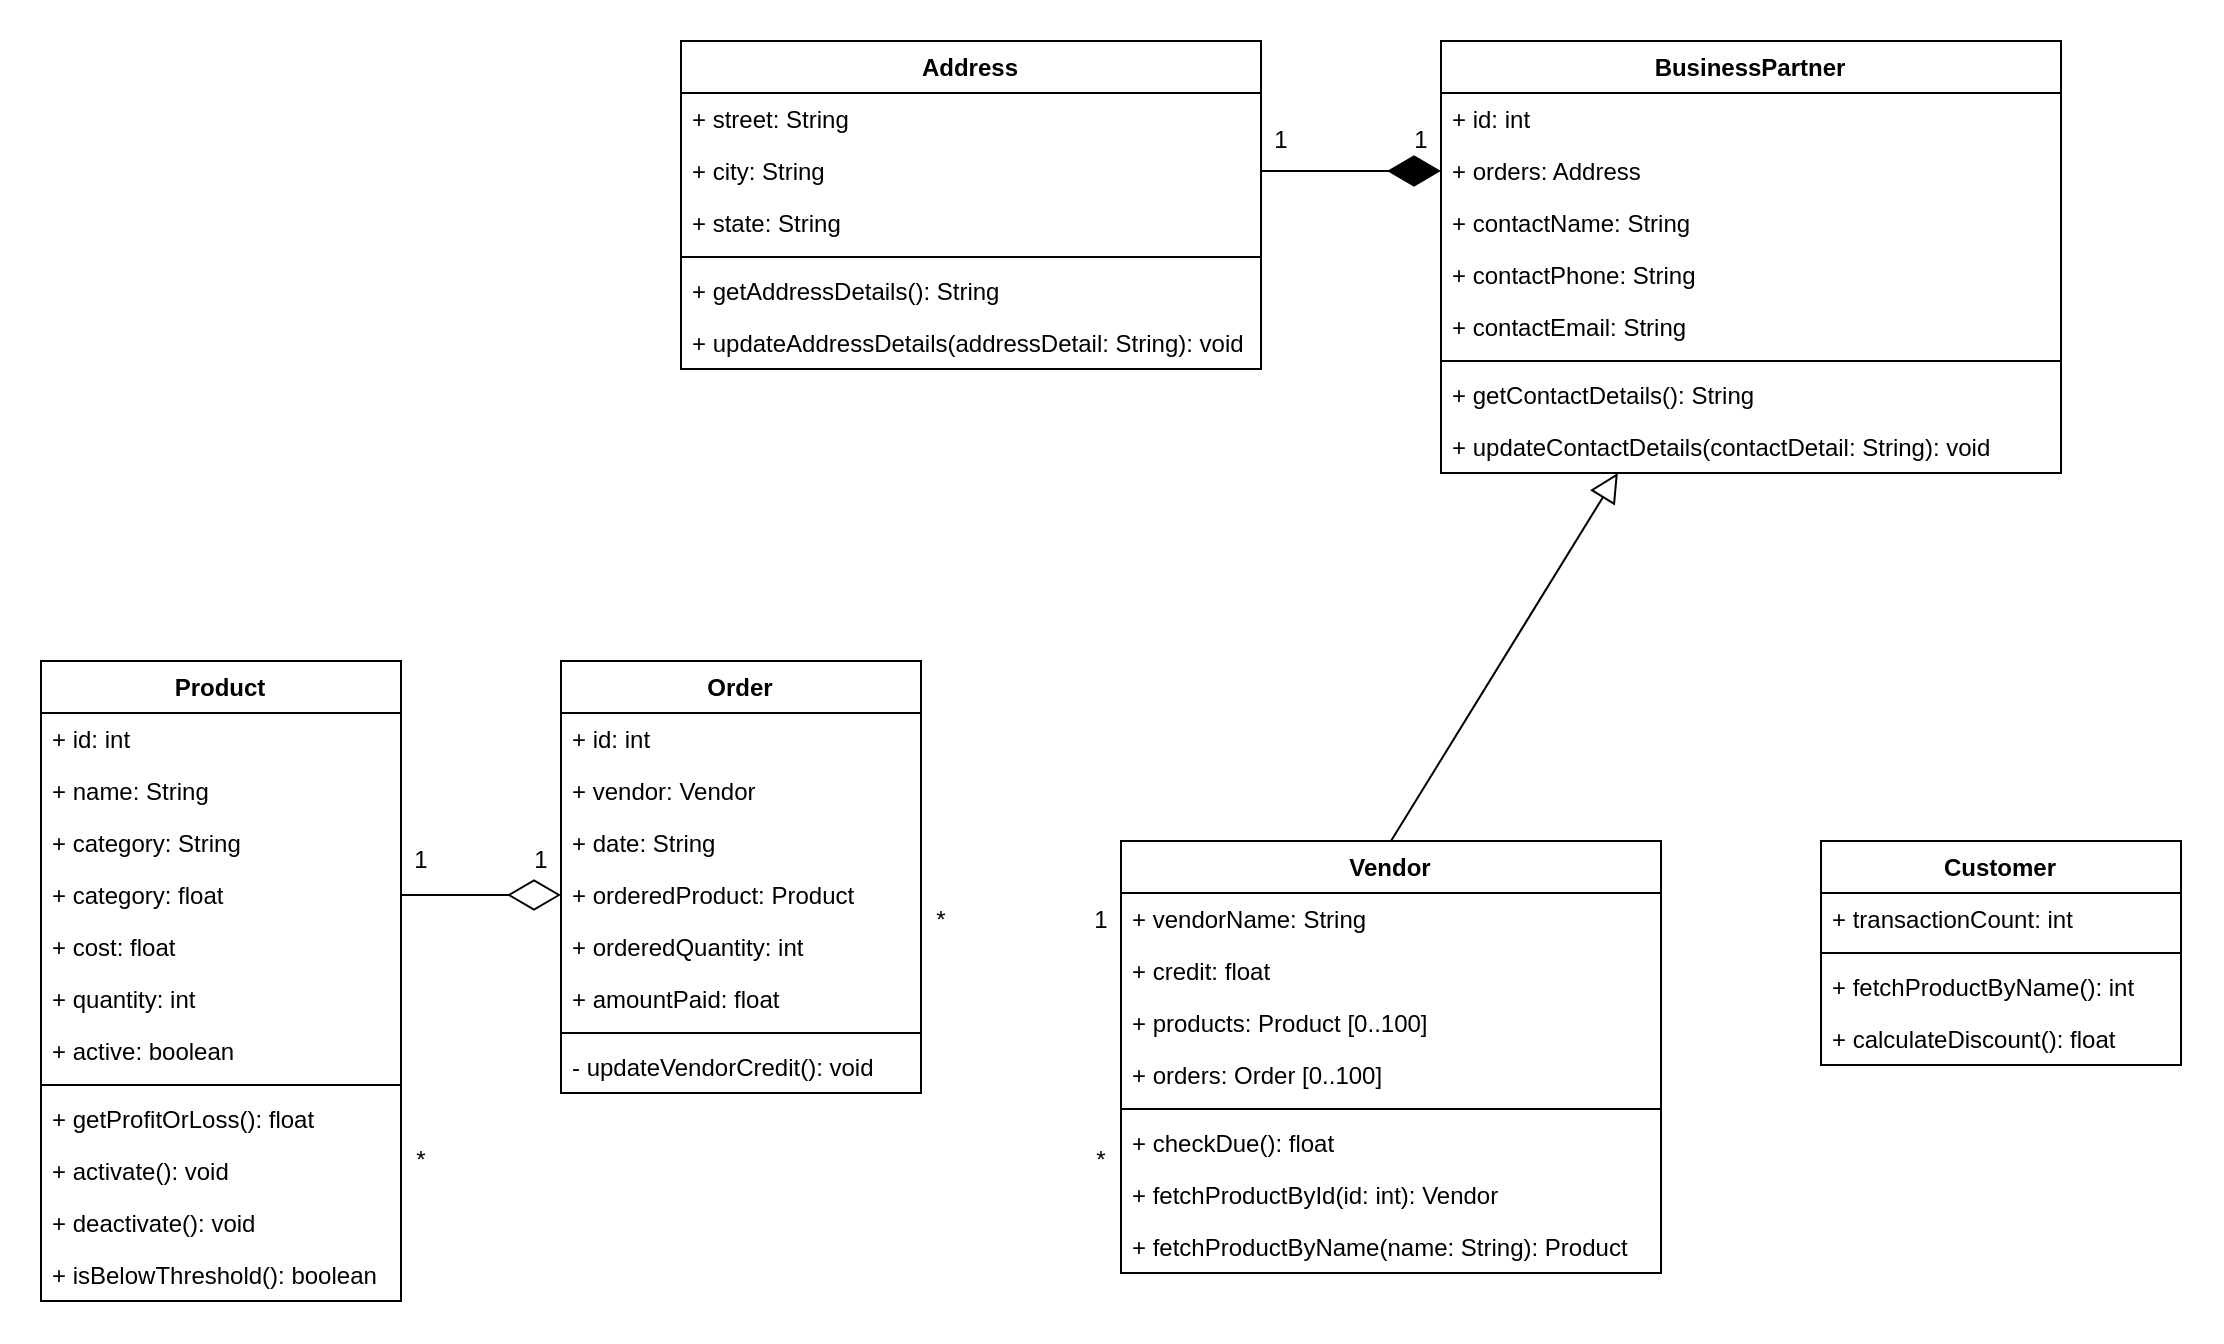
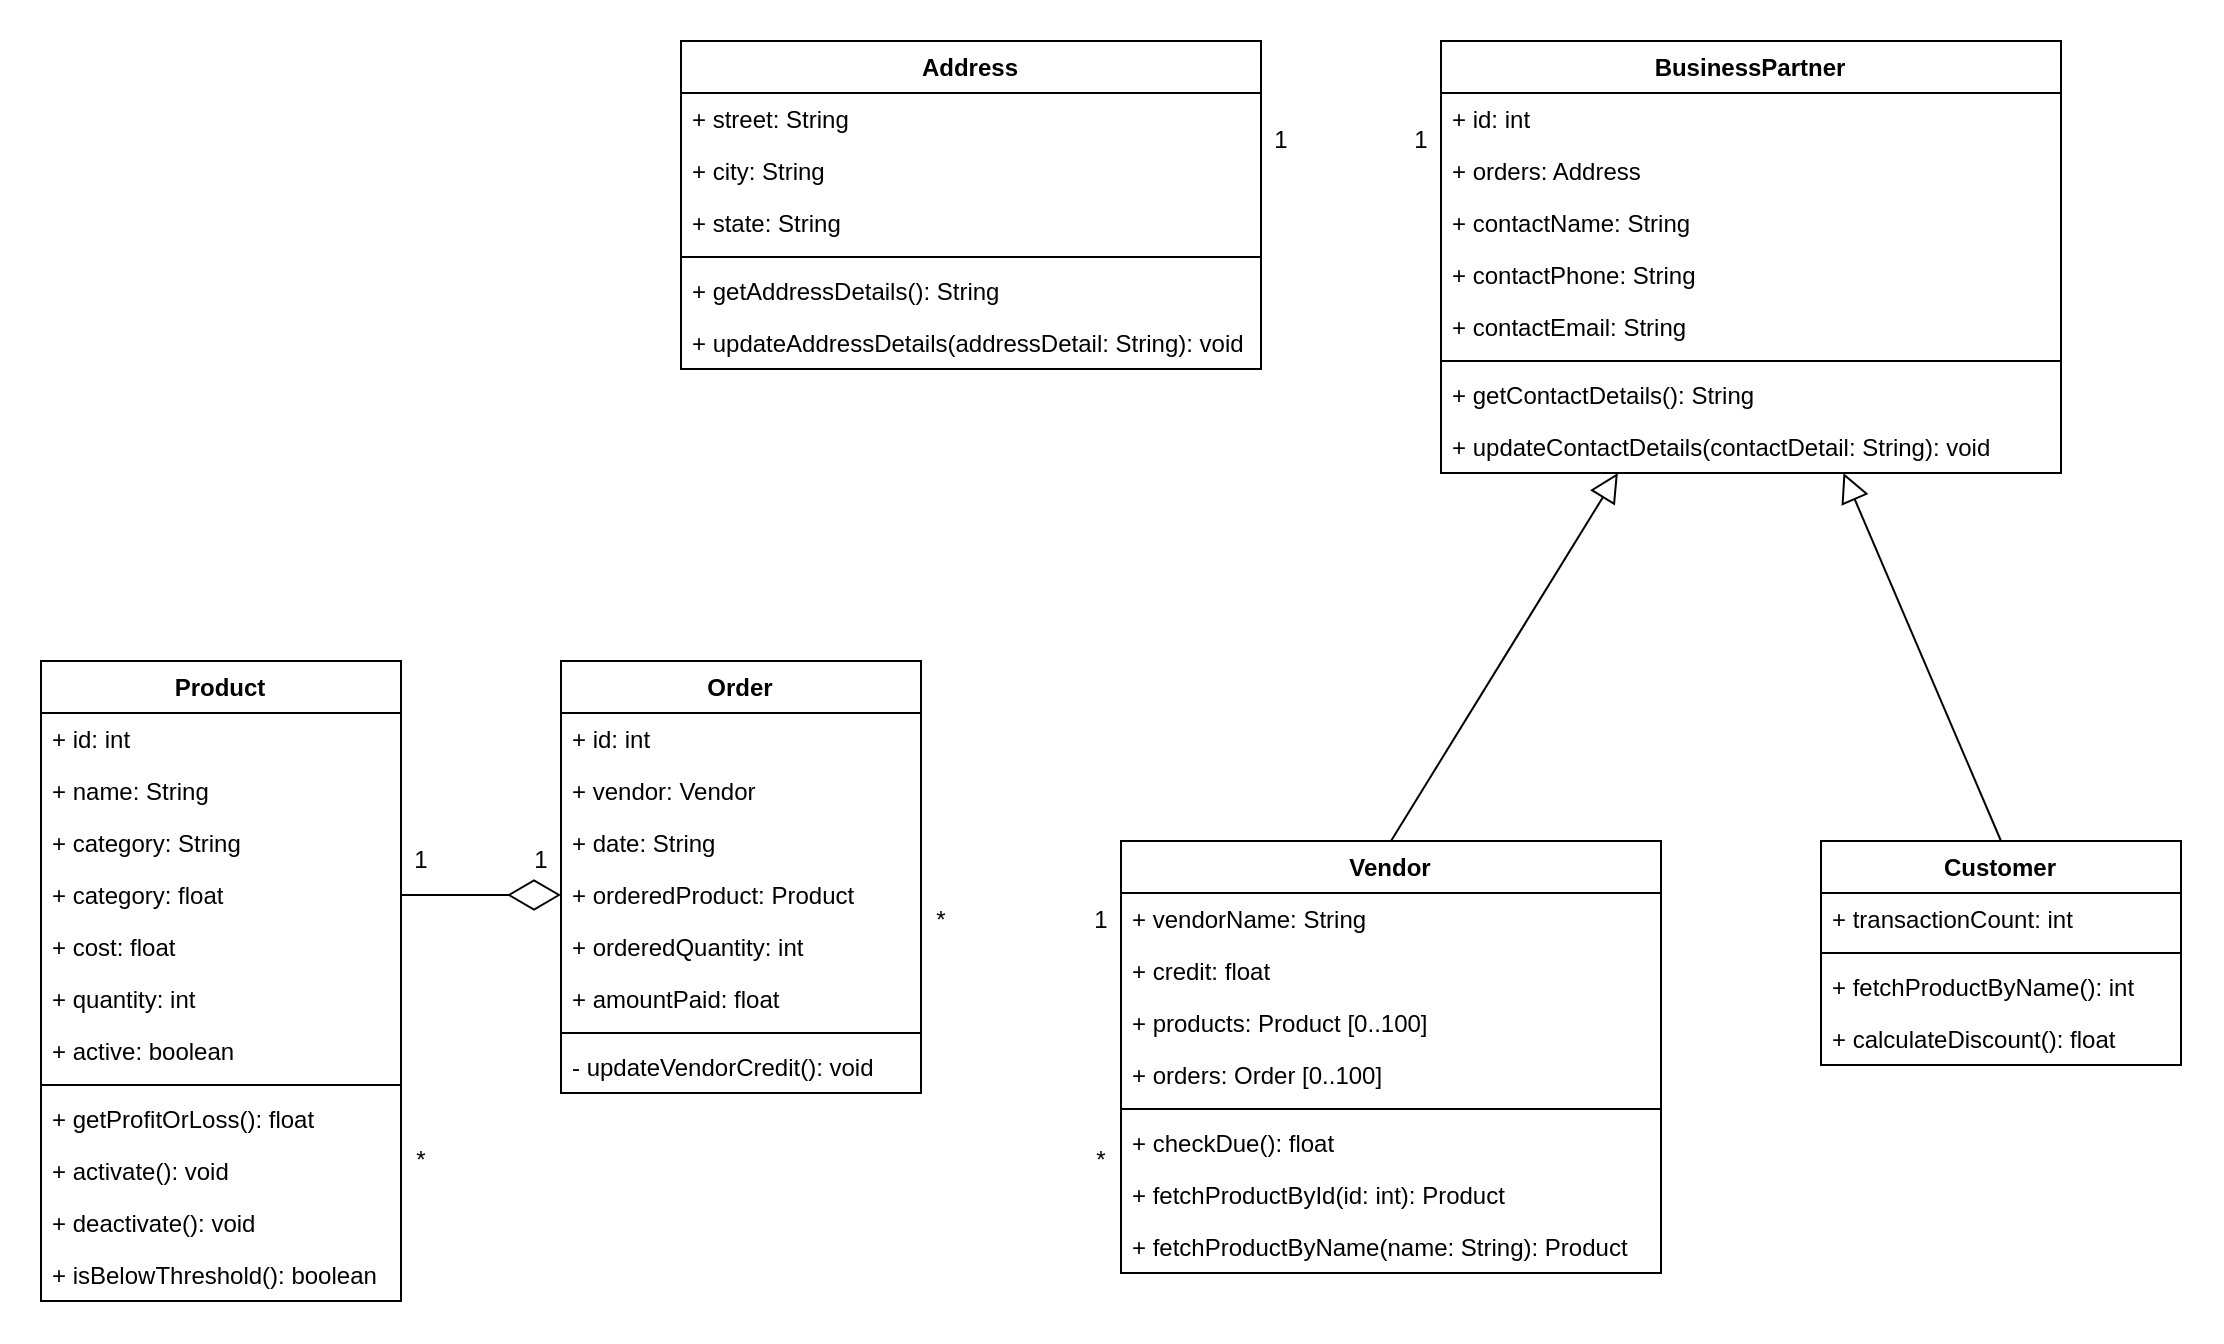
(1326, 171) -> none
none -> (1928, 670)
(1345, 1196) -> (1352, 1196)
